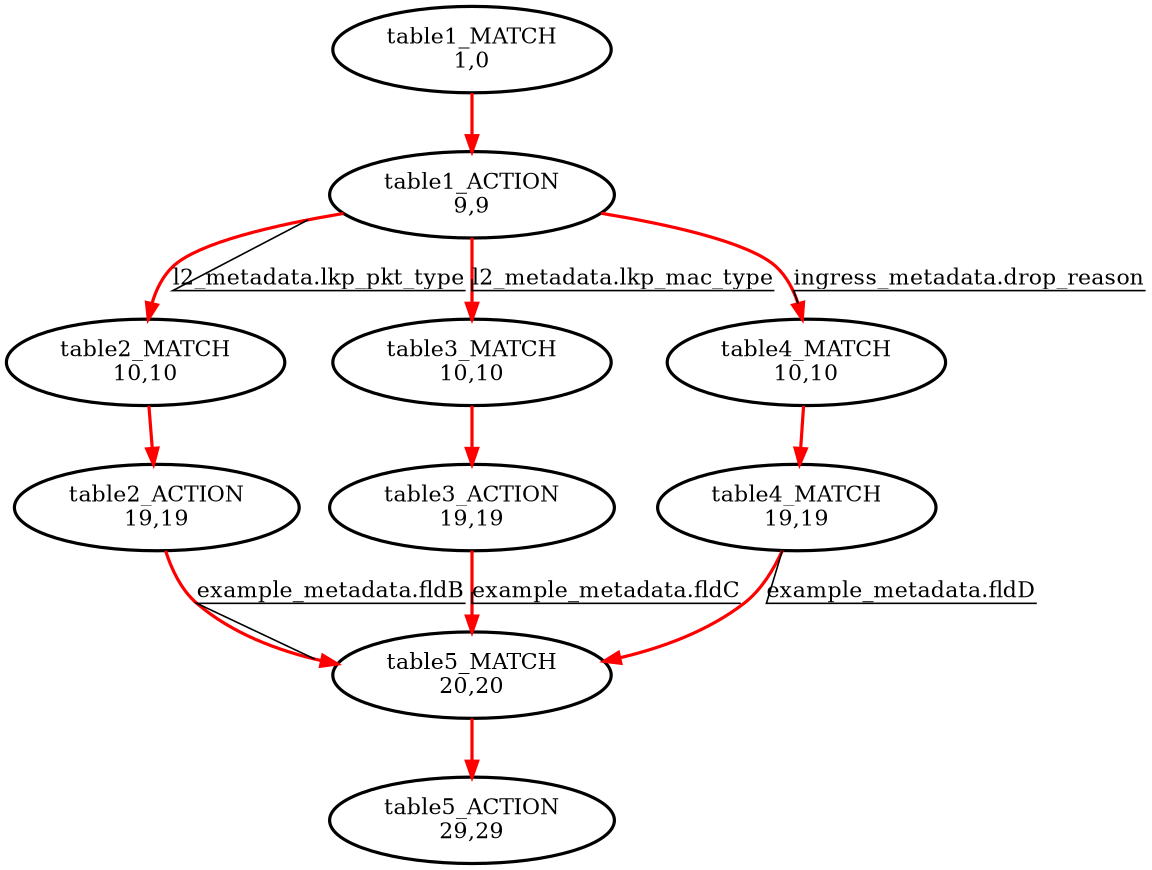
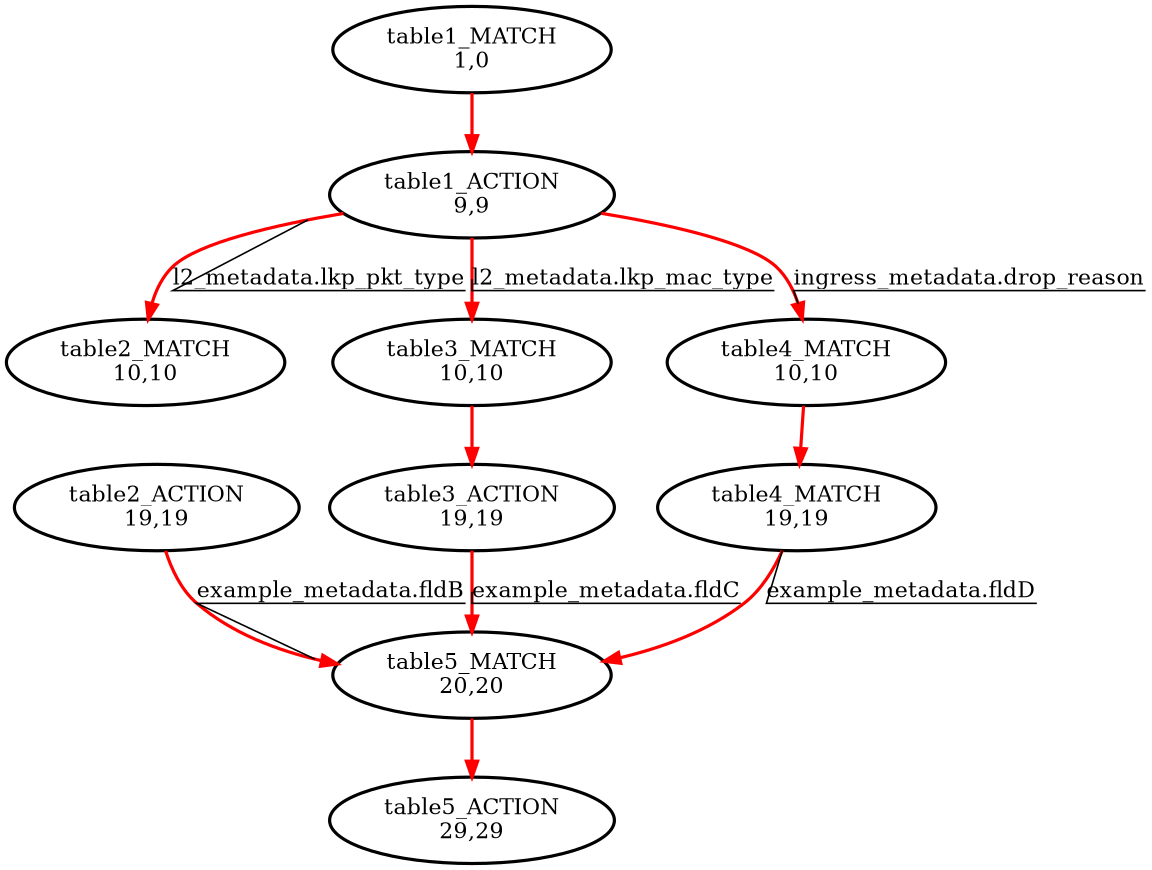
(151, 427) -> none
